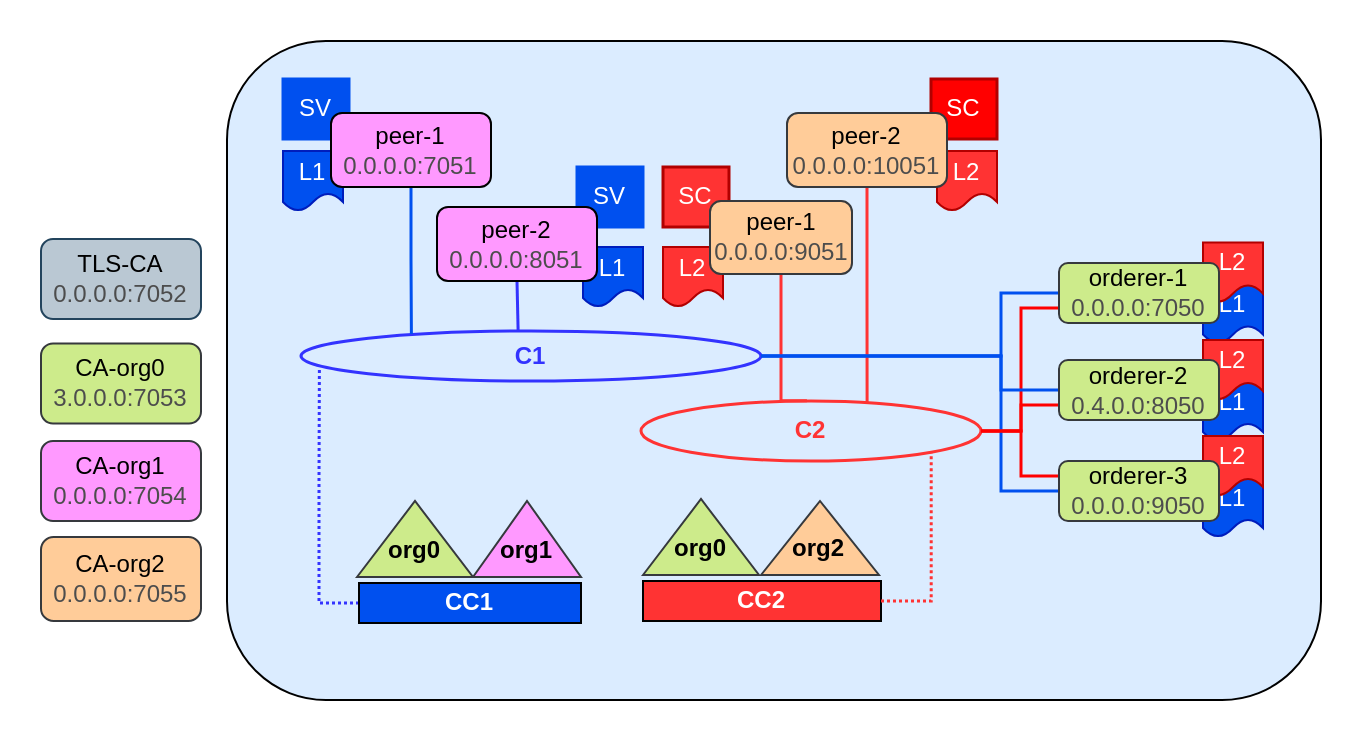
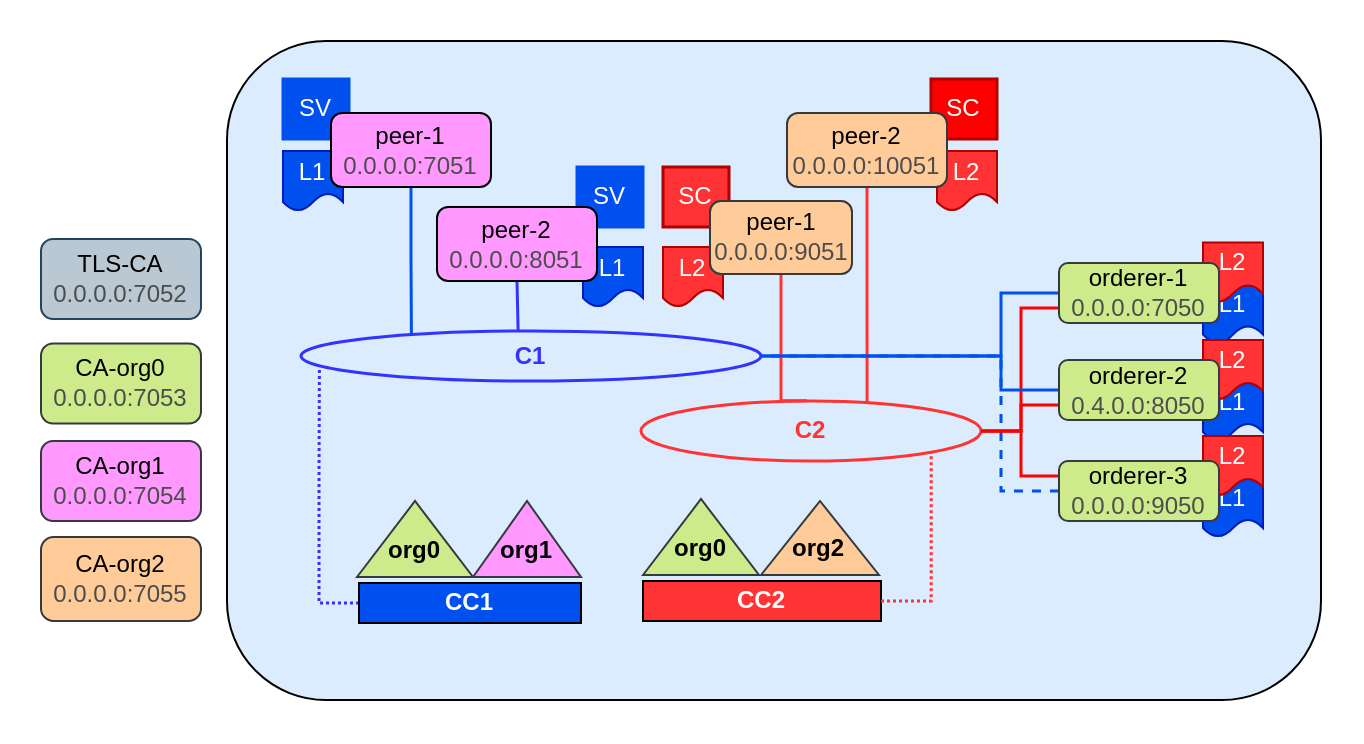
(121, 383) -> (121, 383)
(1003, 491) -> (1003, 491)
